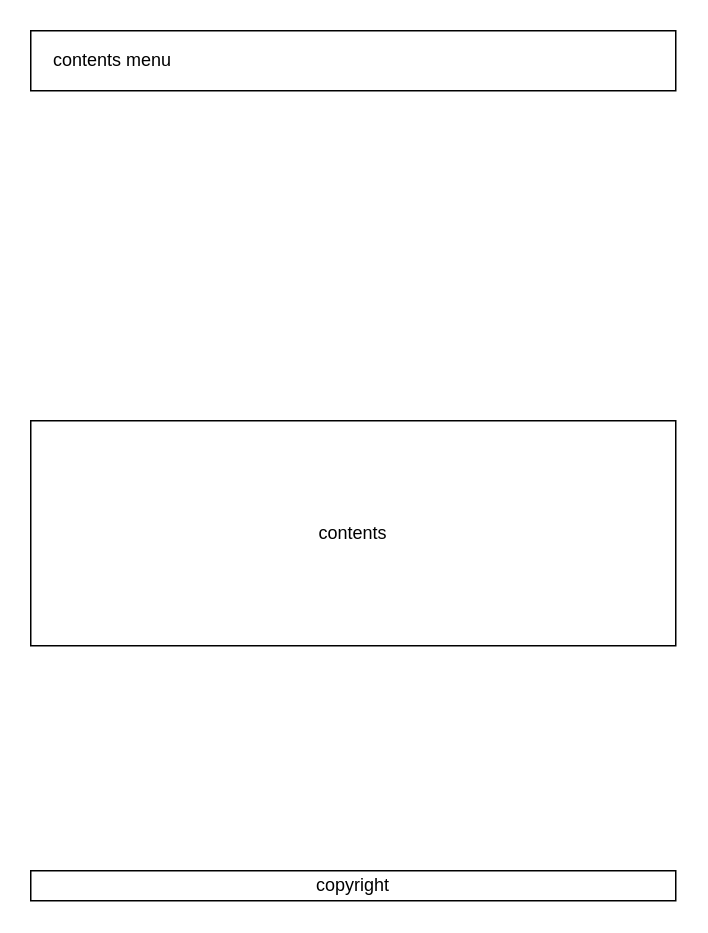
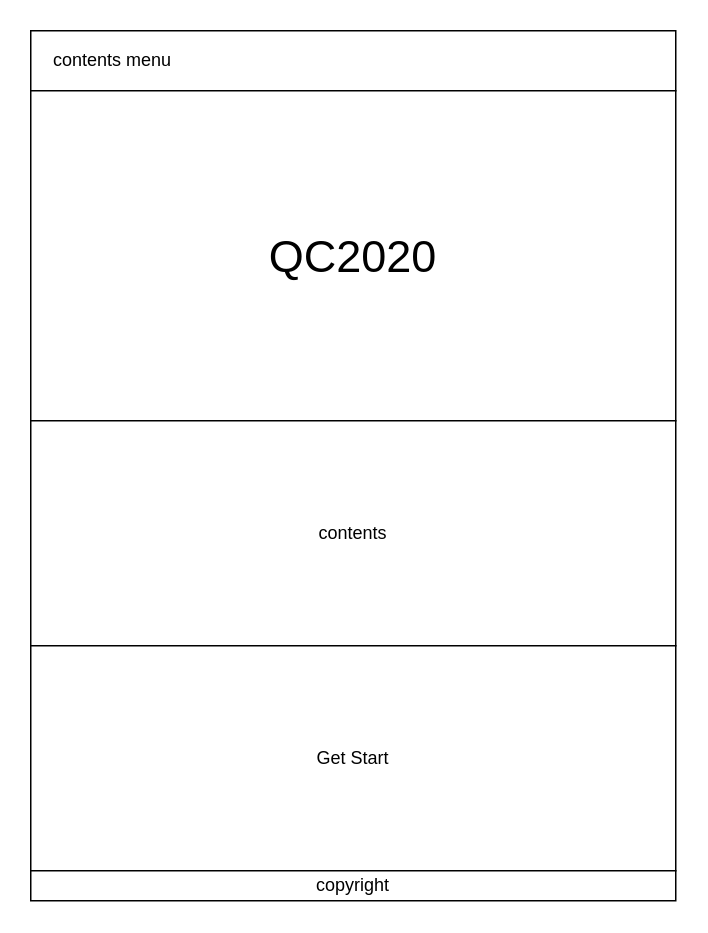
none -> (353, 256)
none -> (353, 758)
